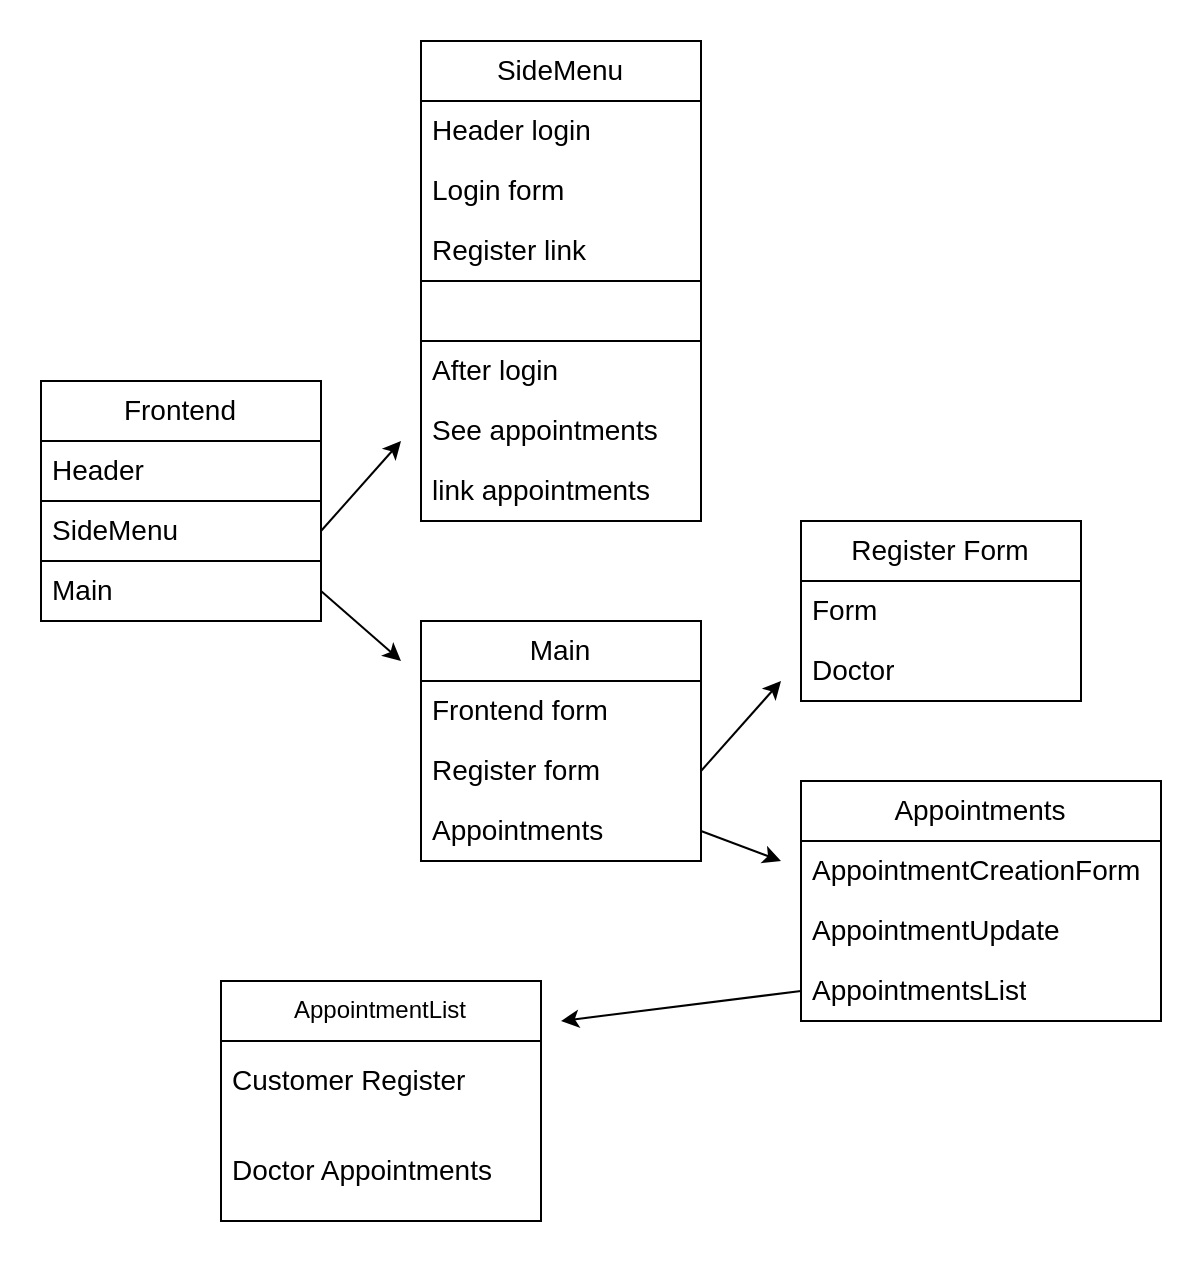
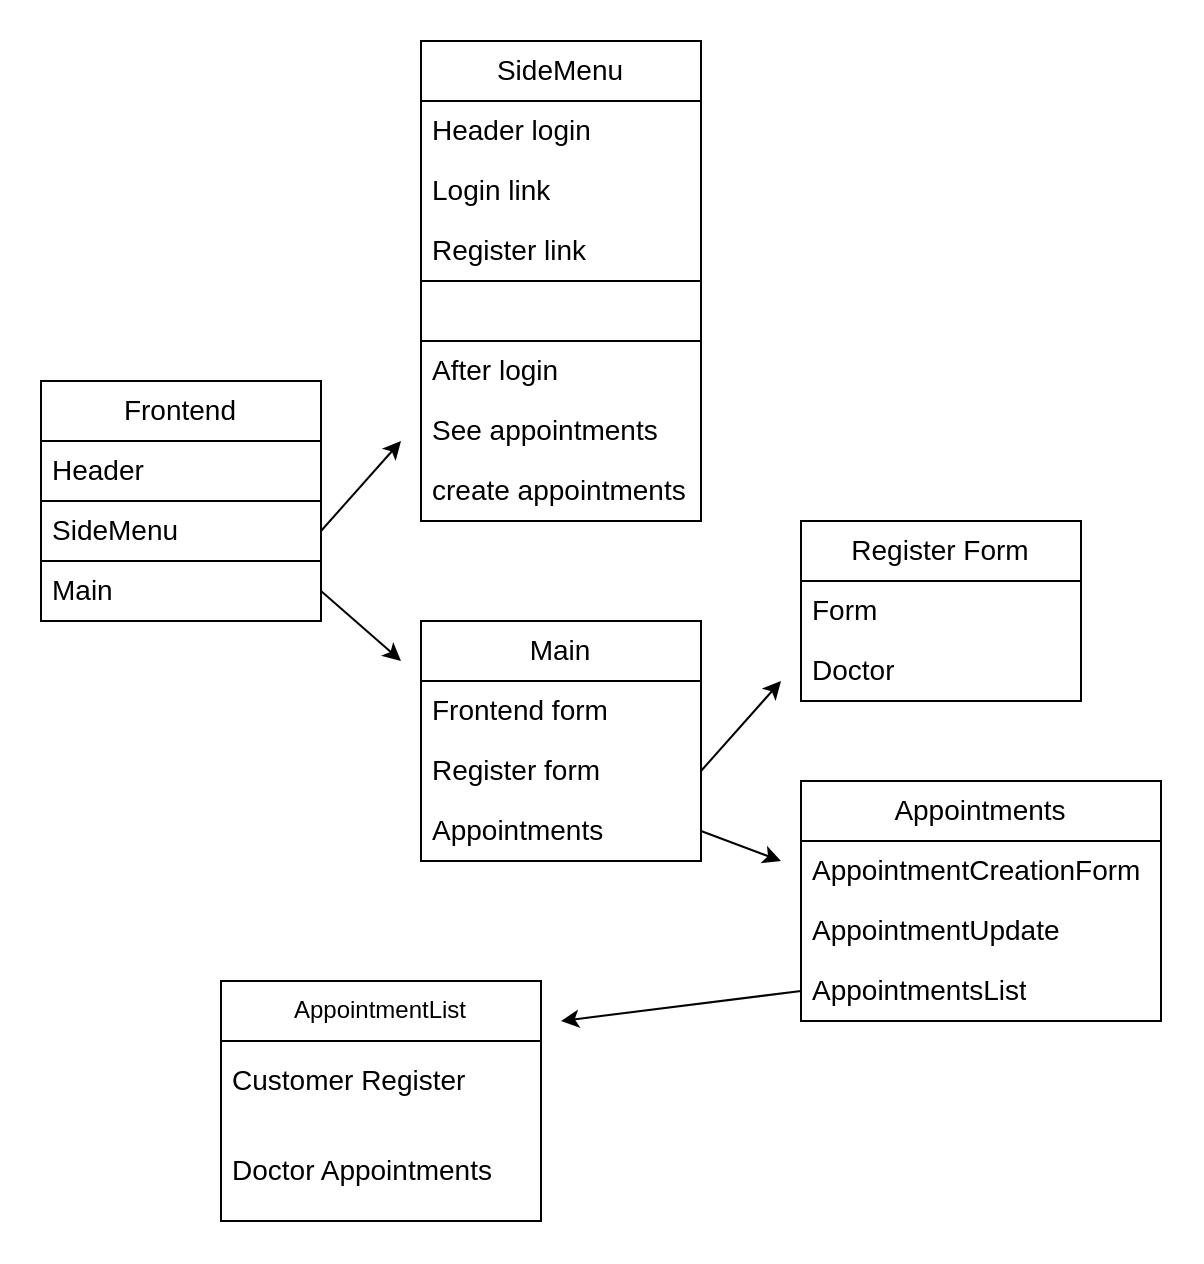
(504, 191) -> (497, 191)
(552, 491) -> (563, 491)
